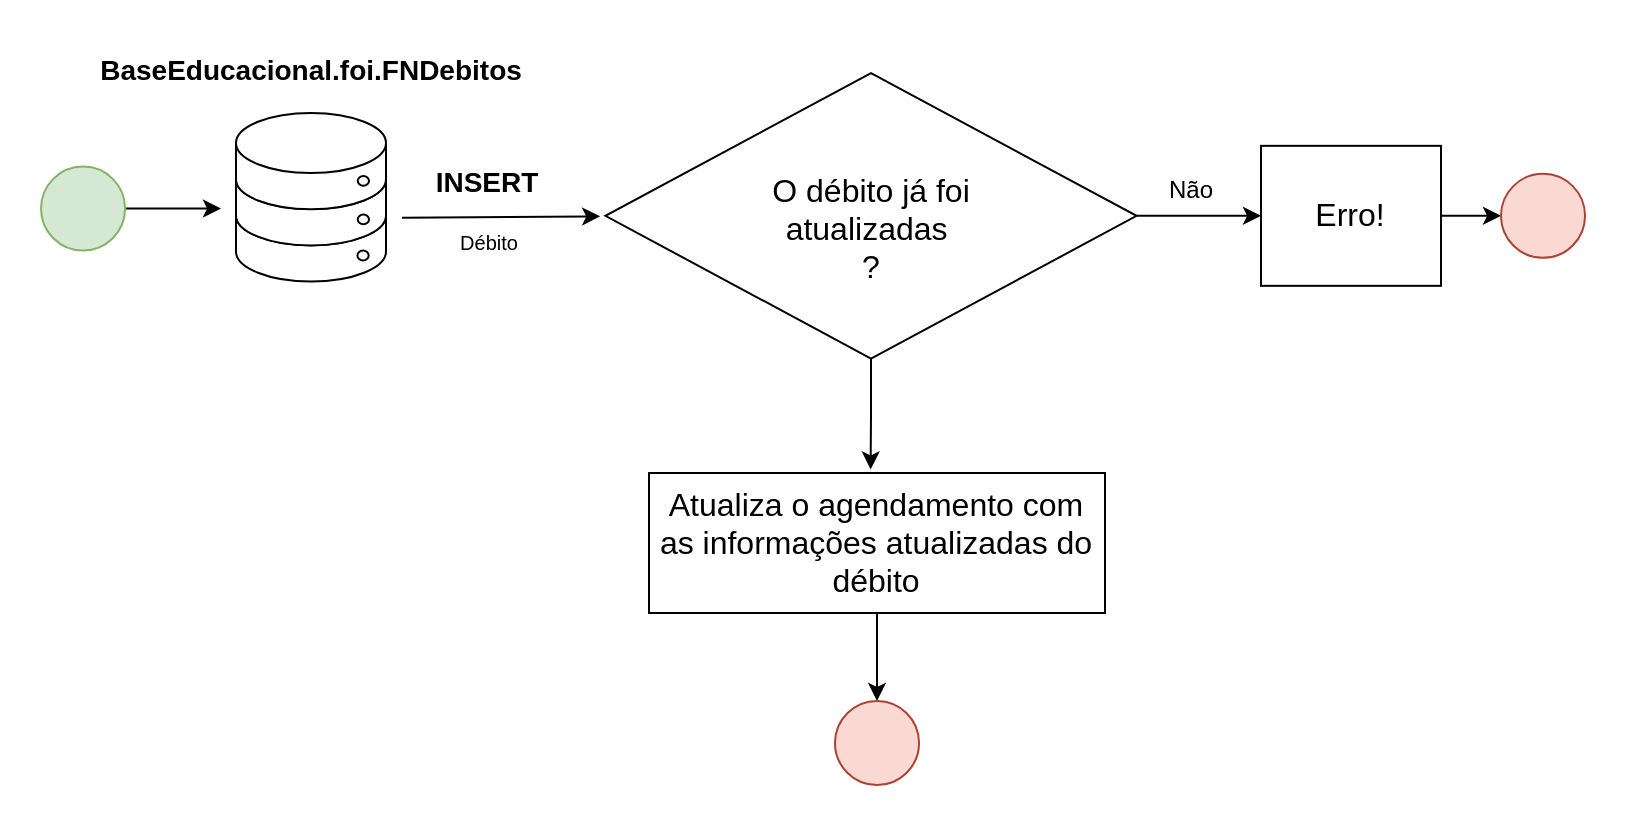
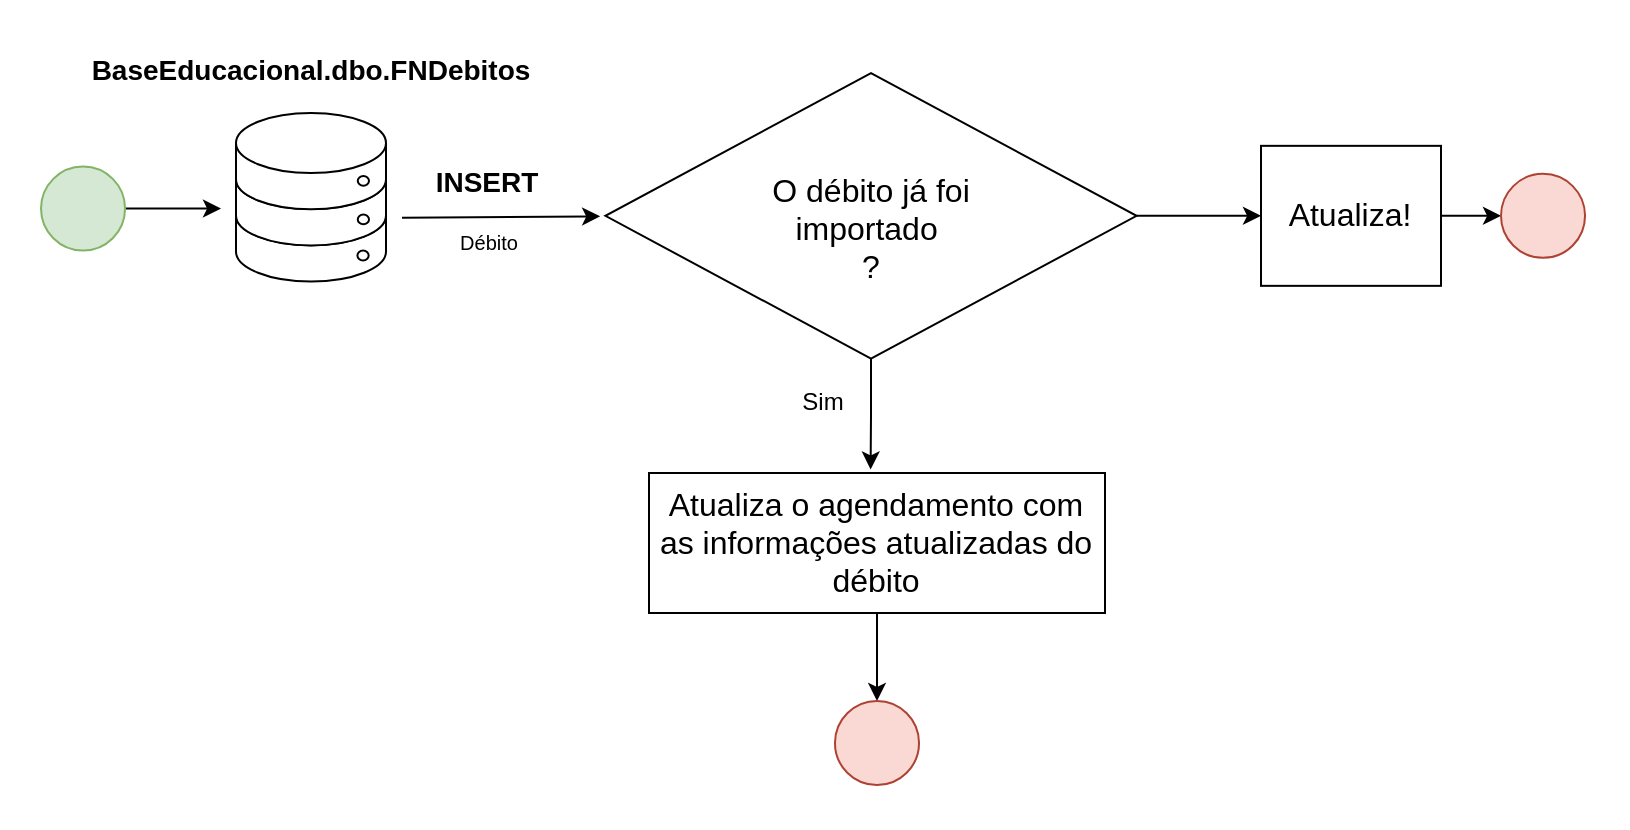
(312, 71) -> (312, 71)
(1191, 191) -> none
(1351, 215) -> (1351, 215)
(872, 229) -> (872, 229)
none -> (823, 403)
